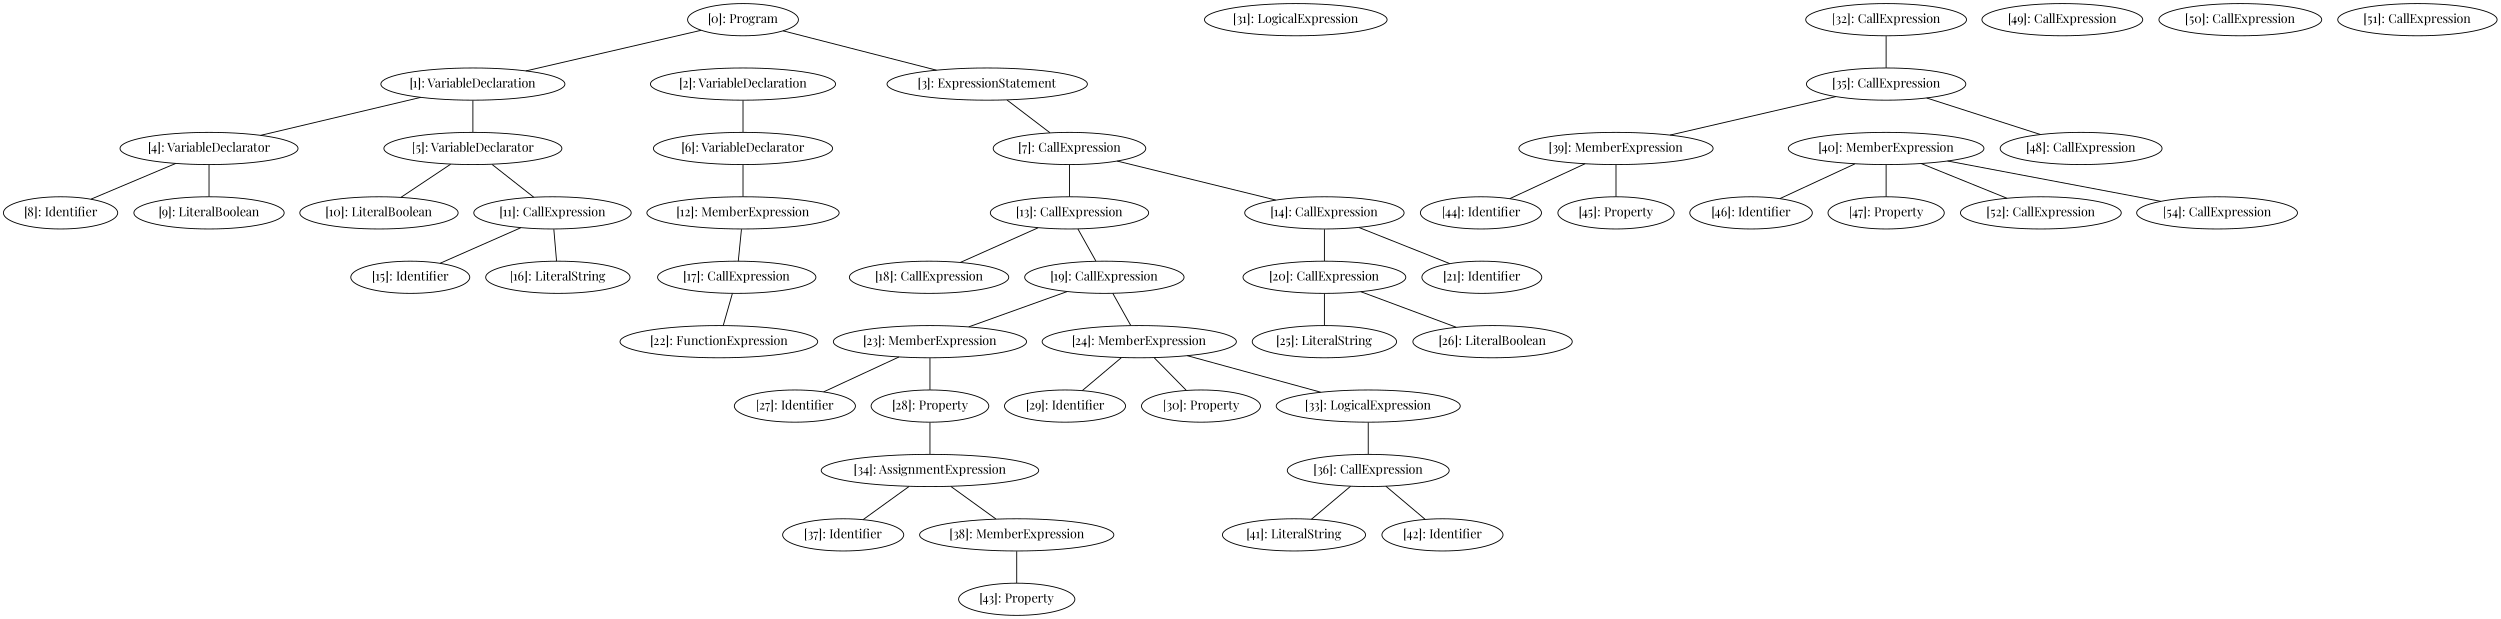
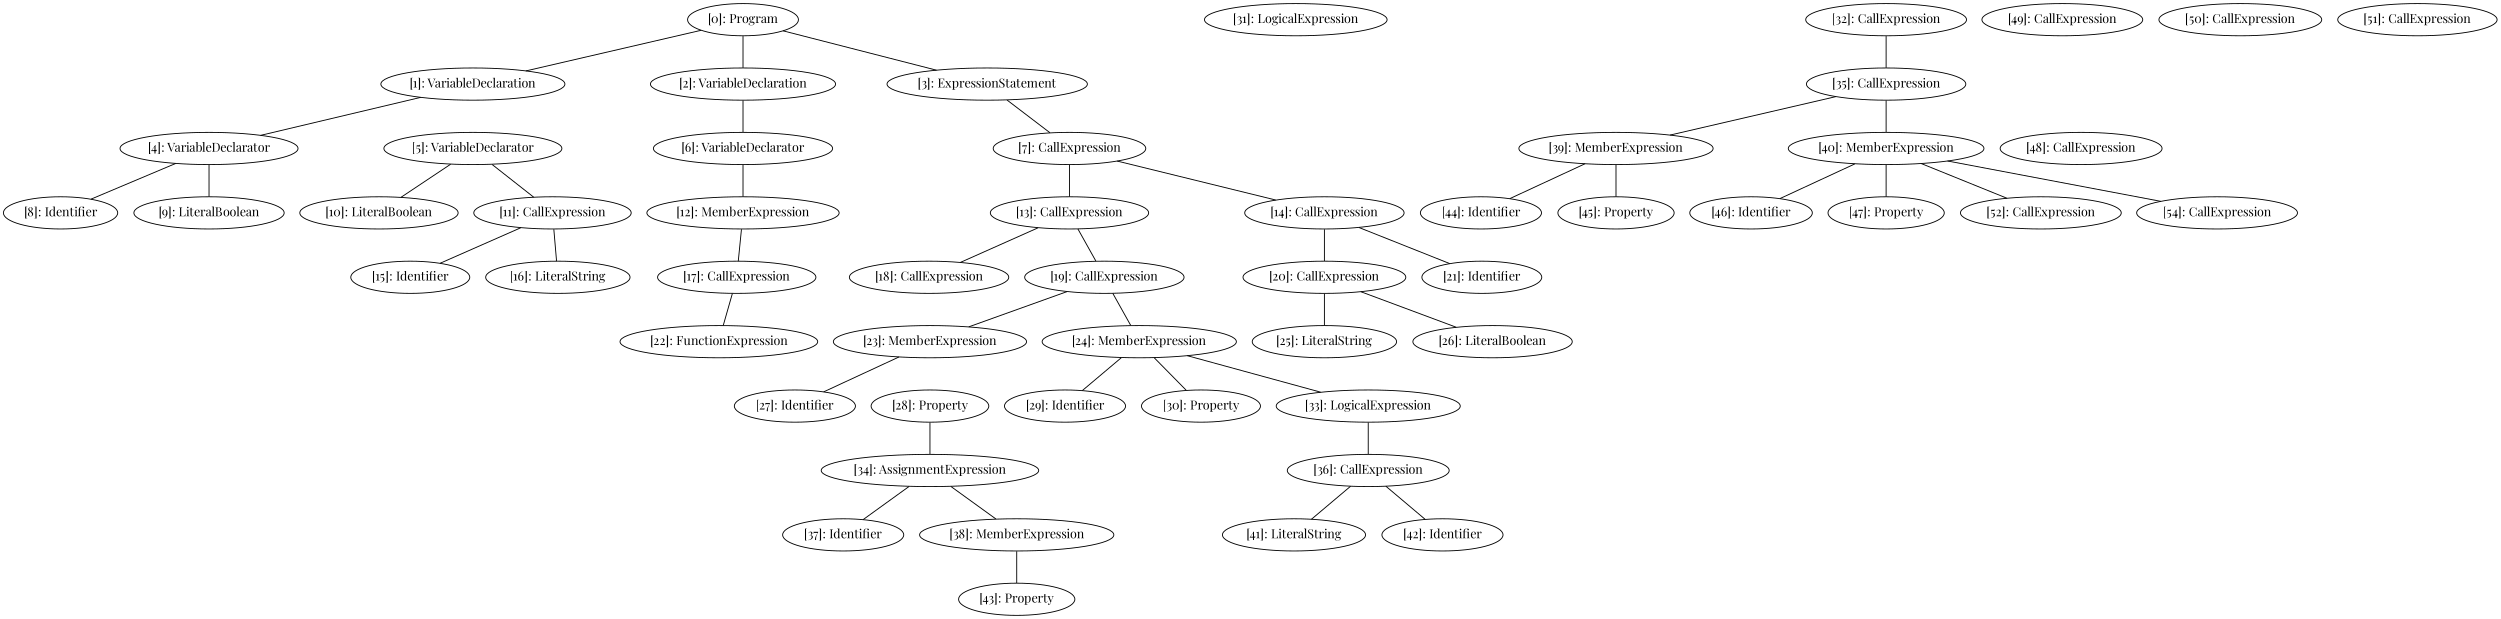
none -> (743, 52)
(473, 116) -> none
(1984, 116) -> (1886, 116)
(930, 374) -> none
